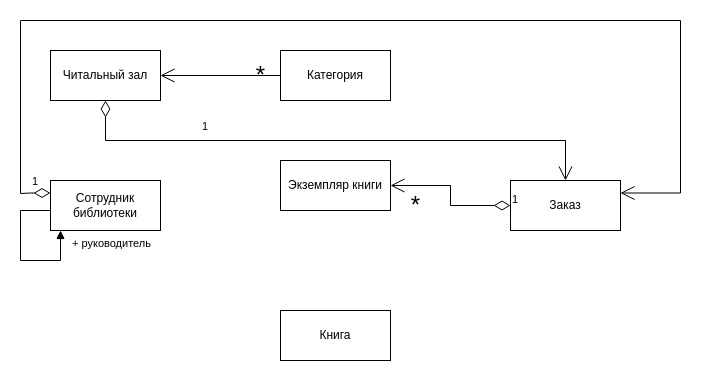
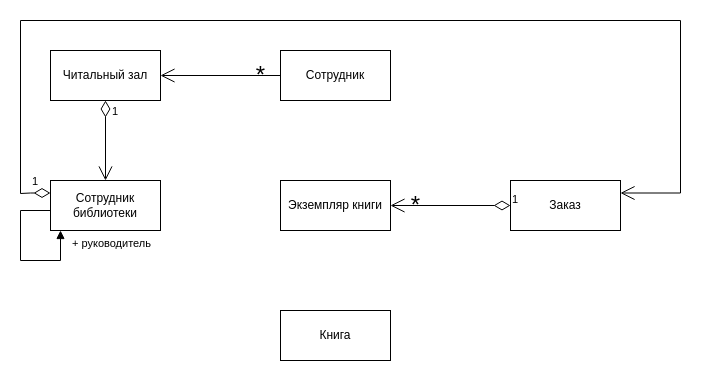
(336, 76) -> (336, 76)
(353, 141) -> (106, 158)
(336, 186) -> (336, 206)
